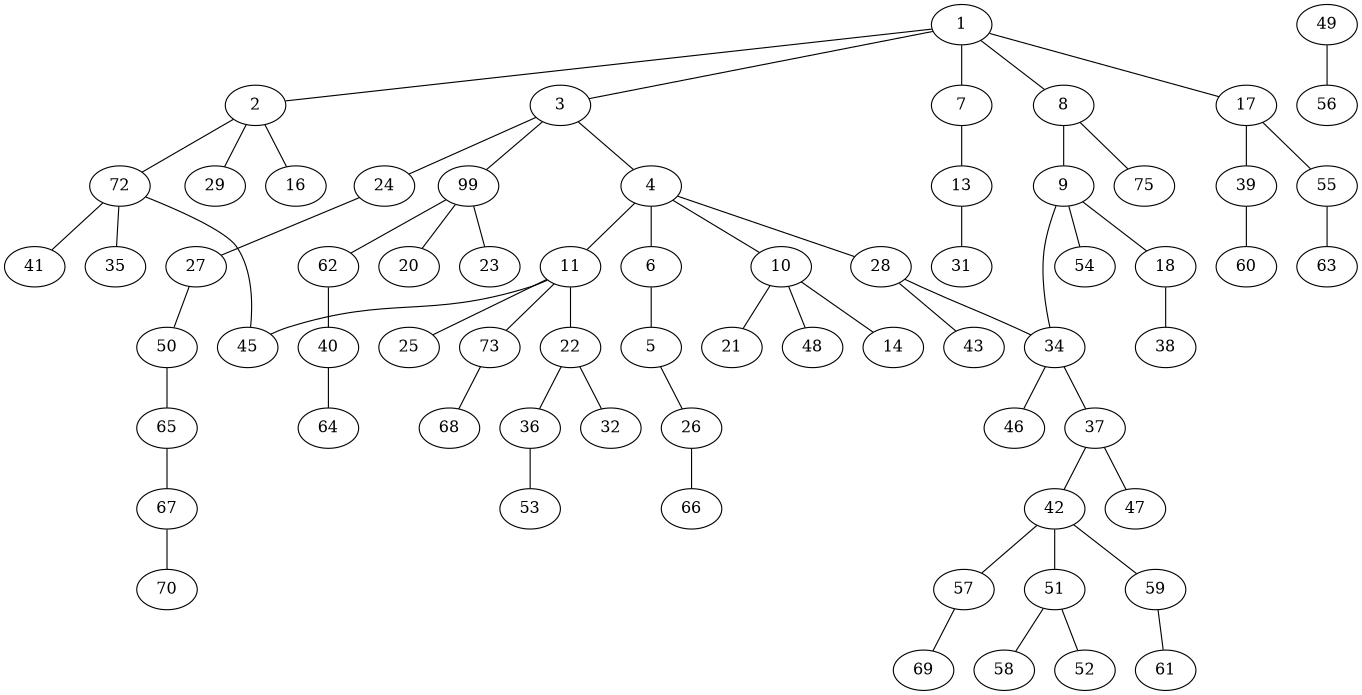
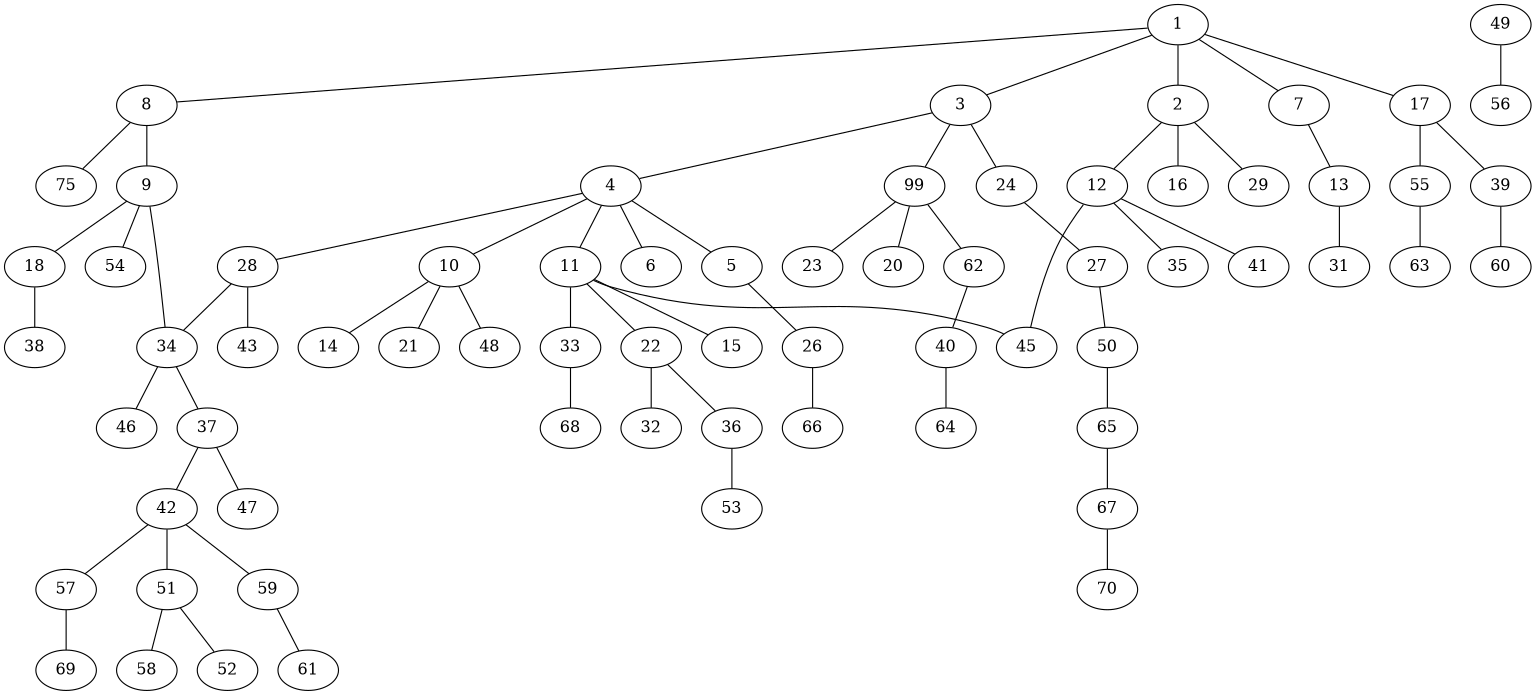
(120, 186) -> (1097, 186)
(651, 307) -> (671, 226)
(409, 347) -> (732, 347)
(490, 347) -> (571, 347)
